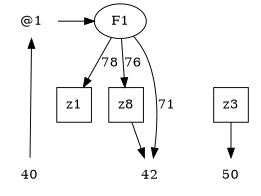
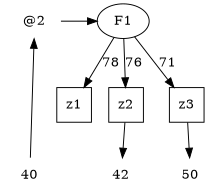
(32, 21) -> (35, 21)
(155, 90) -> (151, 58)
(126, 105) -> (126, 105)
